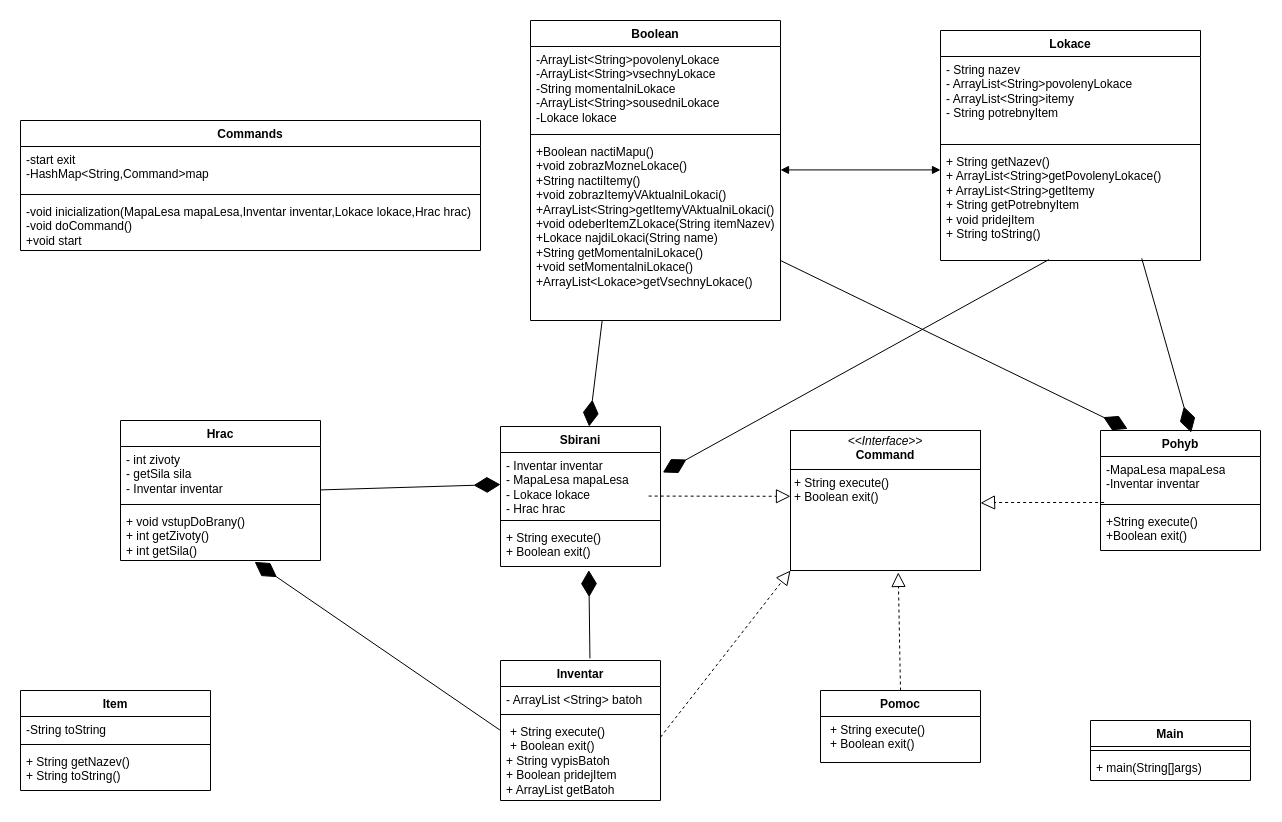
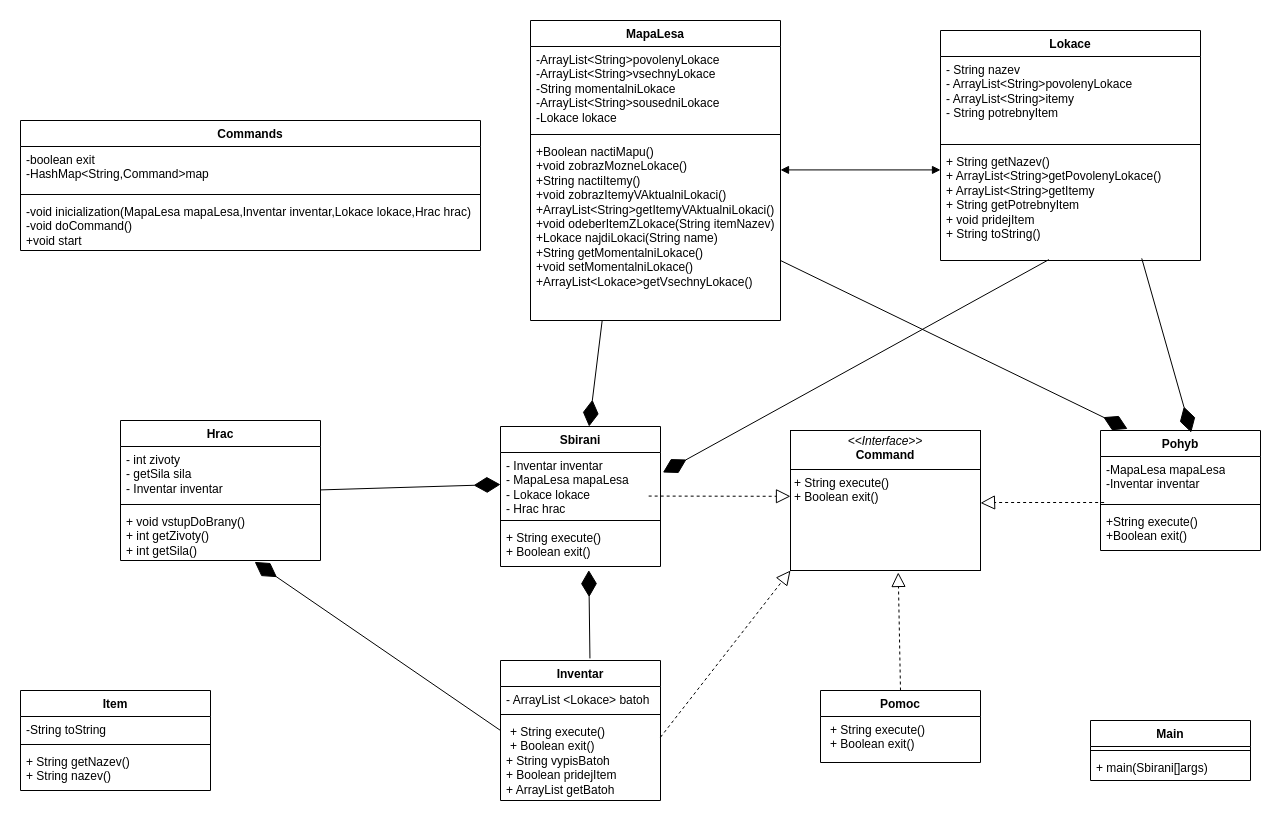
(656, 35) -> (656, 35)
(114, 168) -> (114, 168)
(582, 708) -> (582, 708)
(1159, 769) -> (1161, 769)
(86, 770) -> (86, 770)
